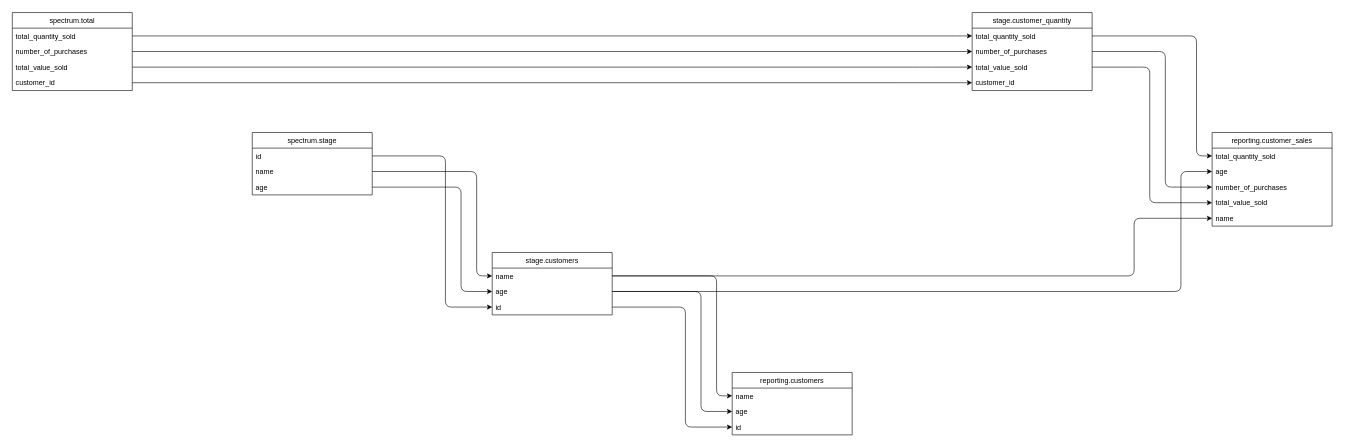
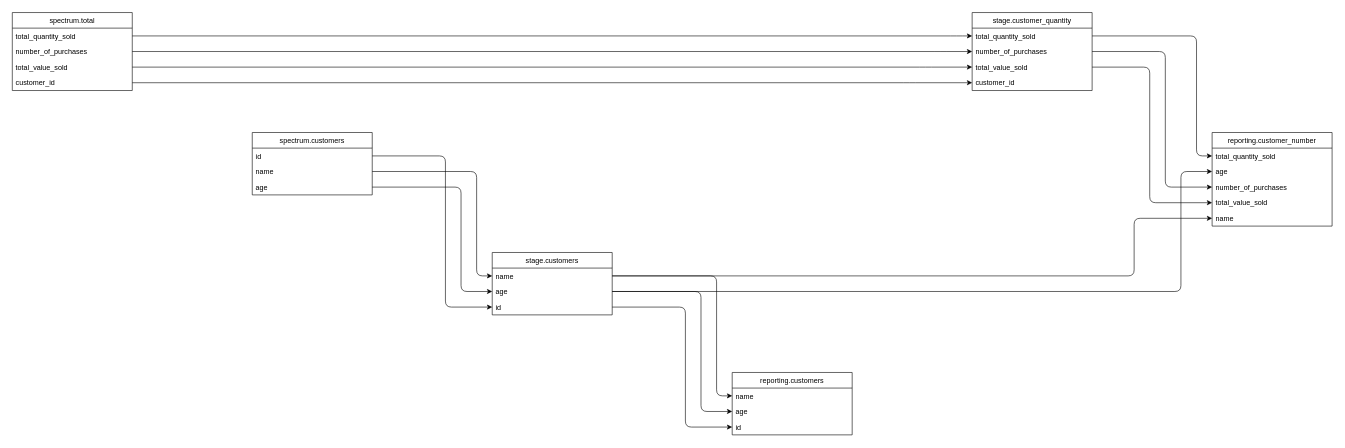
(312, 140) -> (312, 140)
(1272, 140) -> (1272, 140)
